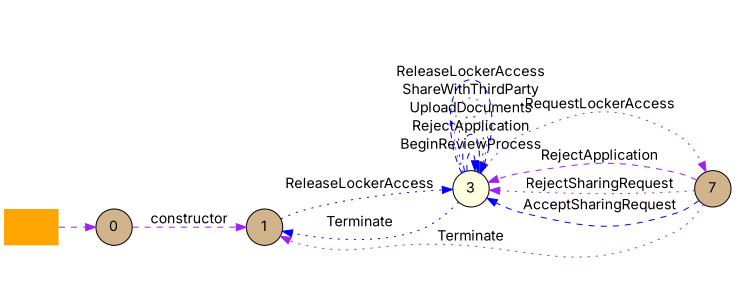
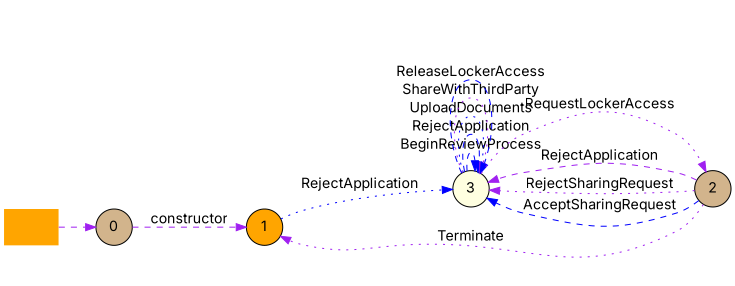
(360, 184) -> (360, 184)
(713, 189) -> (713, 189)
(265, 227) -> (265, 227)
(380, 238) -> none
